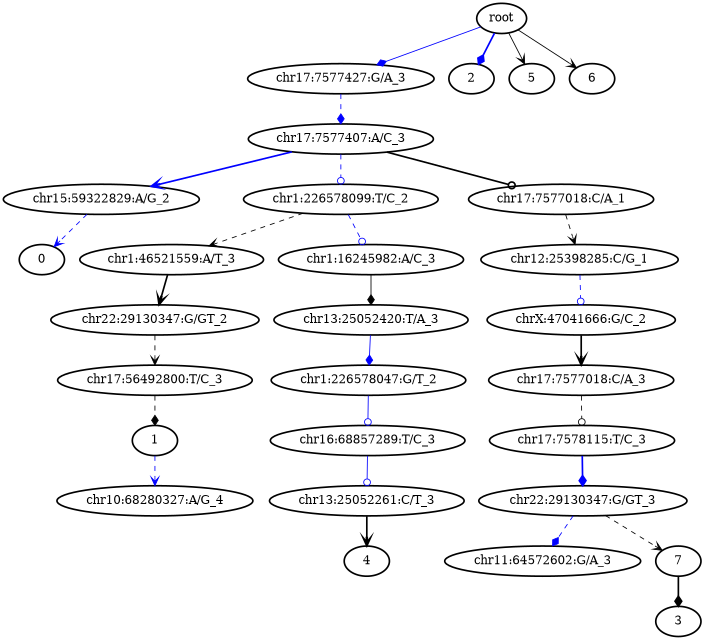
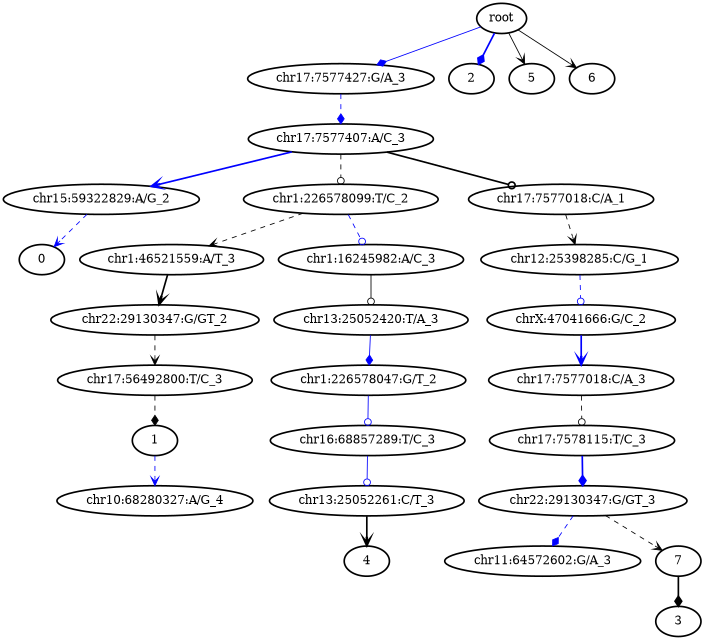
(341, 166) -> (341, 166)
(371, 285) -> (371, 286)
(581, 346) -> (581, 346)
